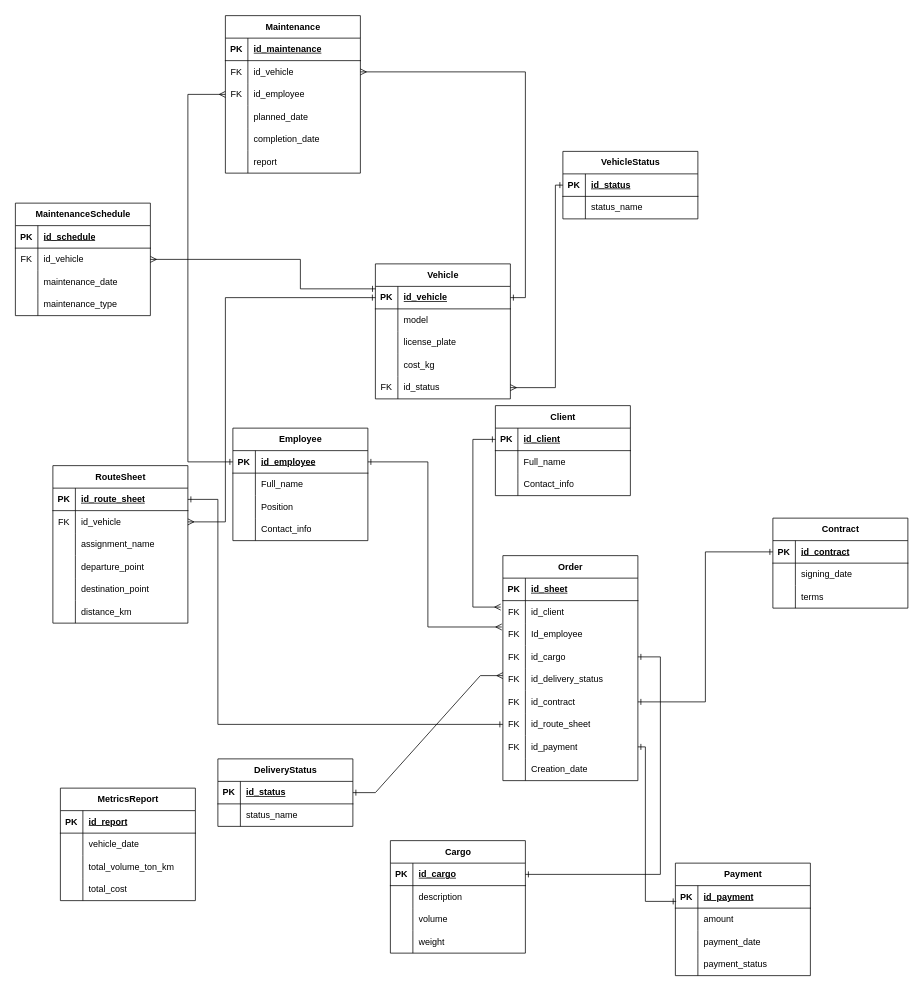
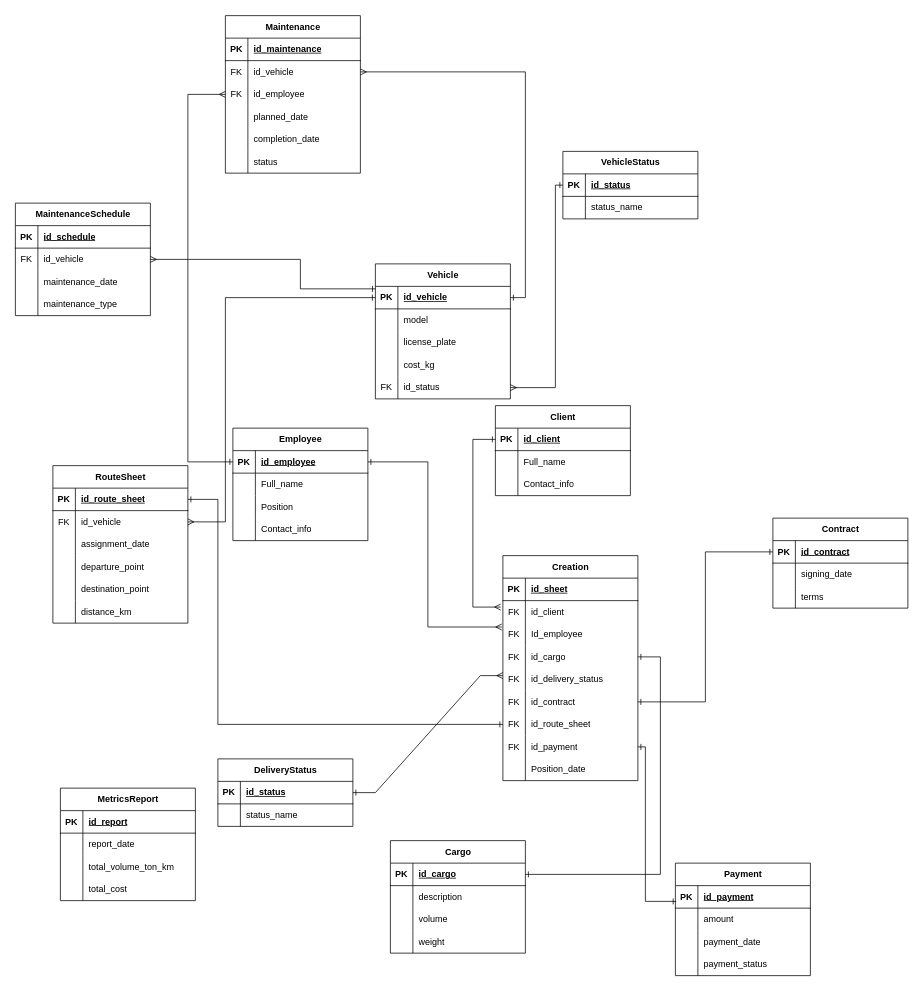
(269, 162) -> (269, 162)
(118, 544) -> (118, 544)
(571, 567) -> (571, 567)
(563, 769) -> (562, 769)
(117, 844) -> (117, 844)
